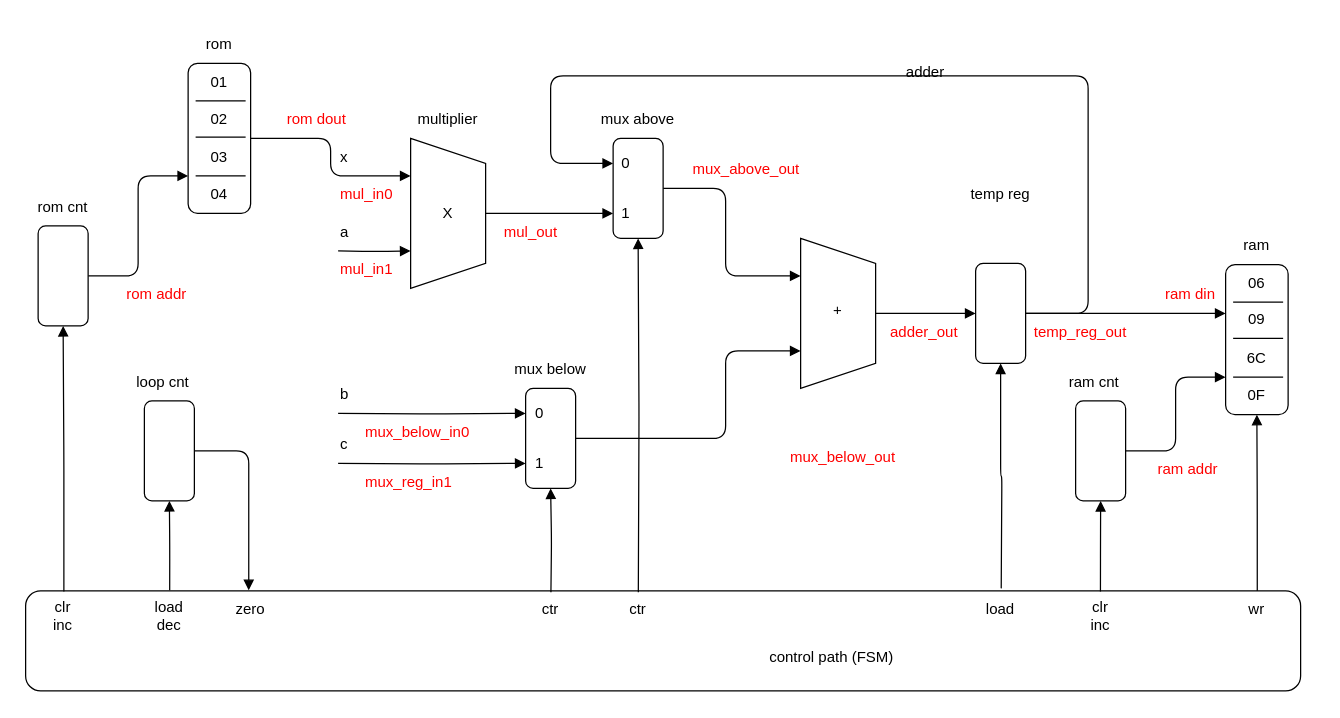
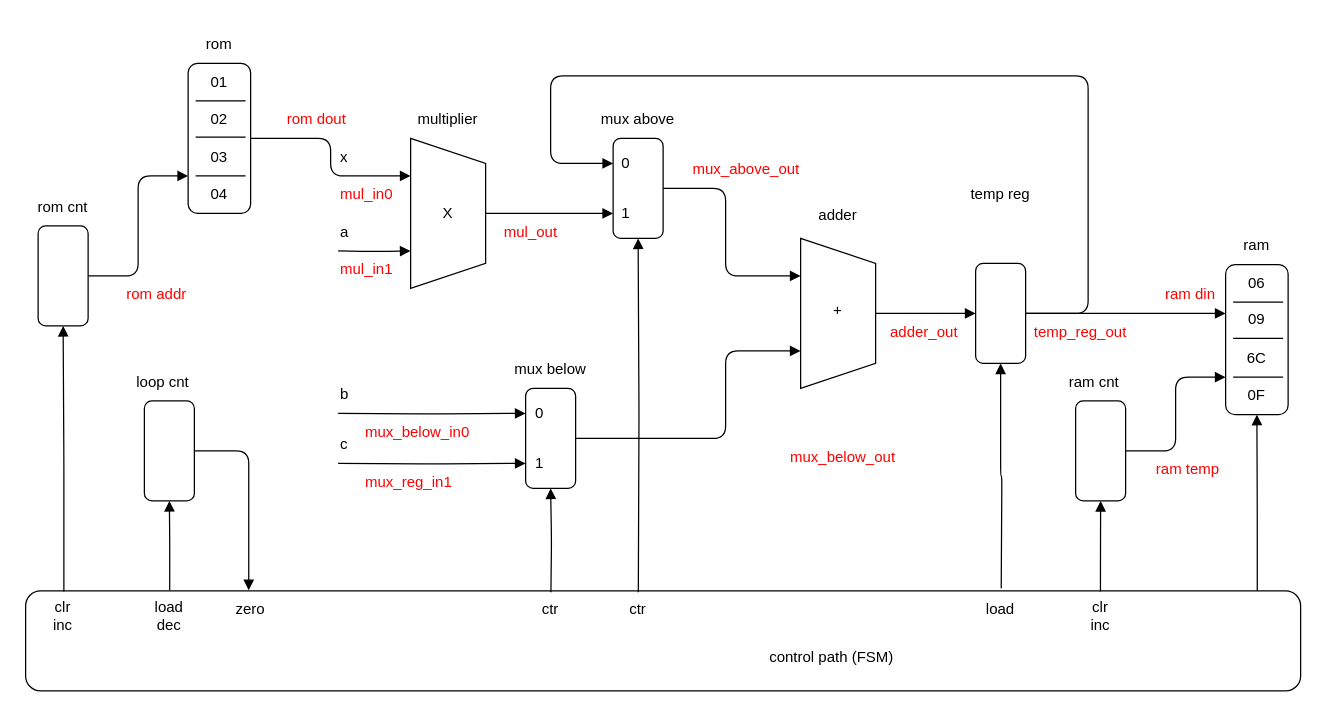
(926, 72) -> (838, 216)
(1188, 469) -> (1188, 469)
(1257, 609) -> none
